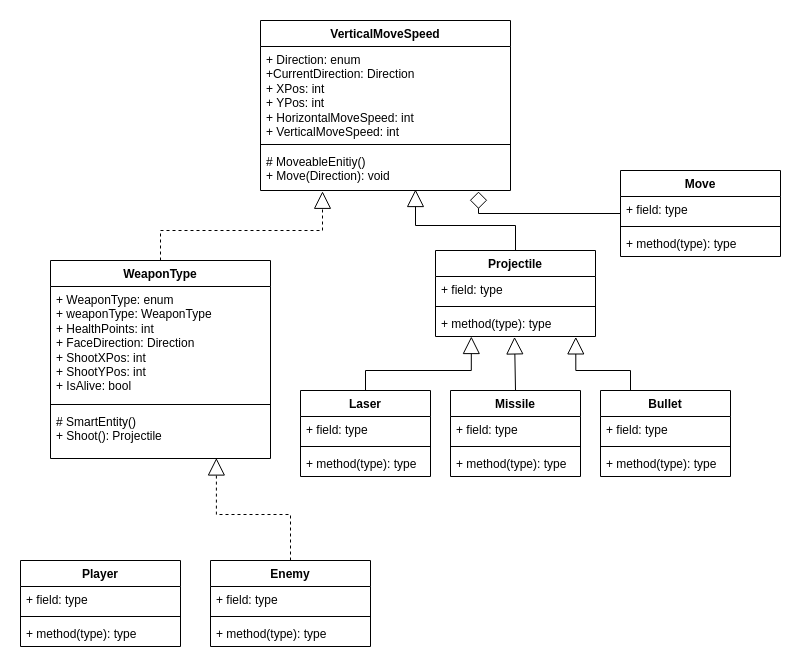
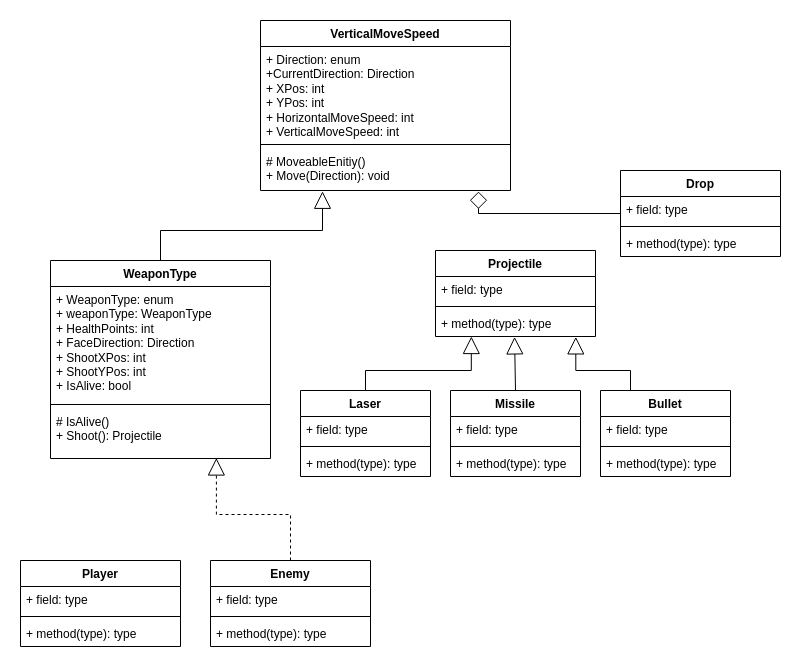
(701, 185) -> (701, 185)
(470, 226) -> none
(239, 231) -> (239, 231)
(119, 430) -> (119, 430)
